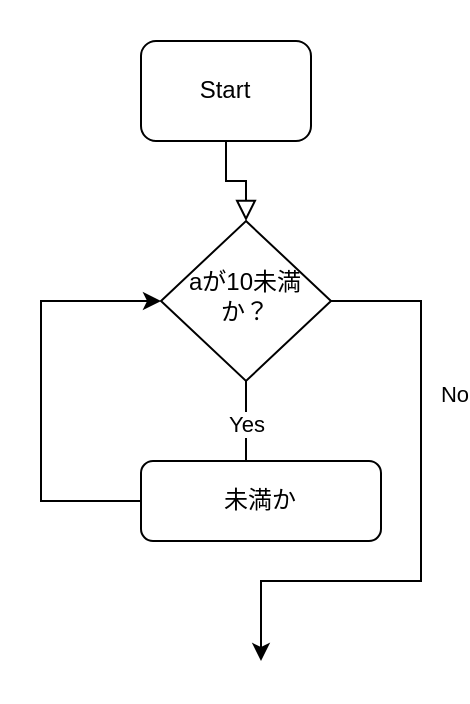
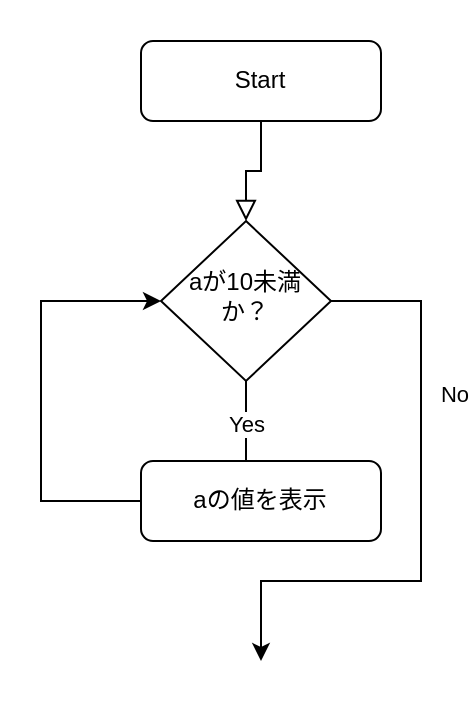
(226, 91) -> (261, 81)
(261, 501) -> (261, 501)
